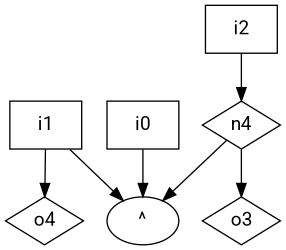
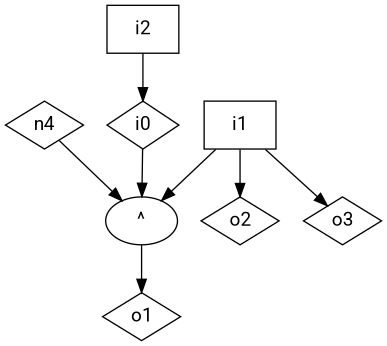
(241, 71) -> (143, 71)
(143, 125) -> (143, 125)
(241, 166) -> (291, 173)
(44, 221) -> (240, 221)
none -> (142, 317)
